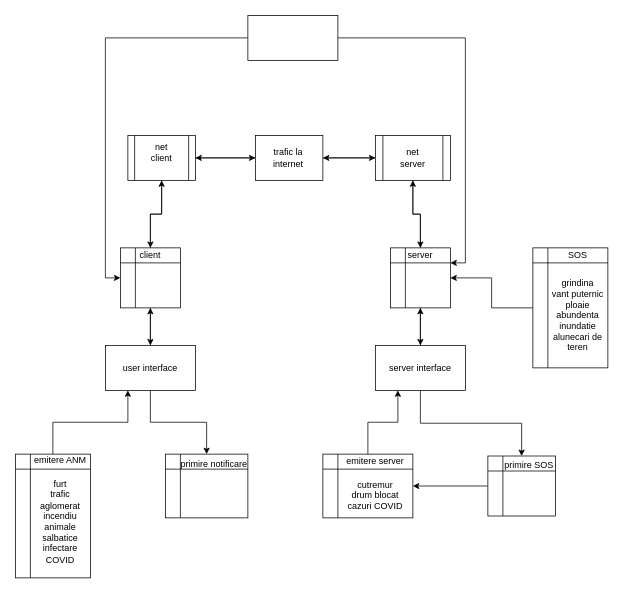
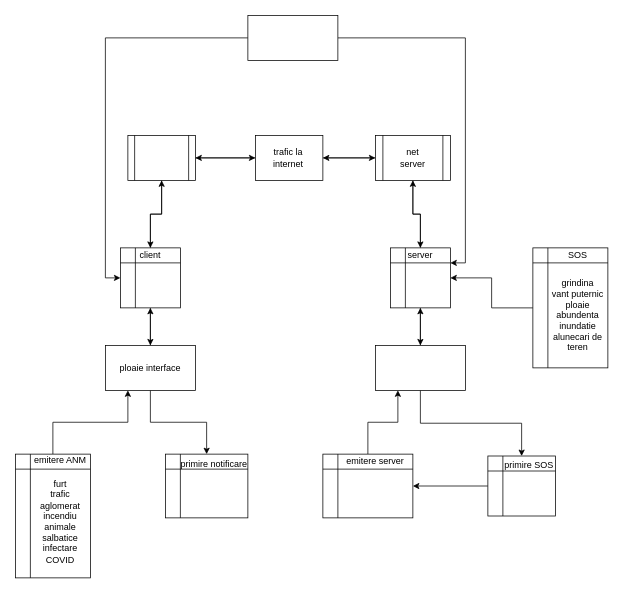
(162, 158) -> none
(150, 368) -> (150, 368)
(420, 368) -> none
(375, 495) -> none
